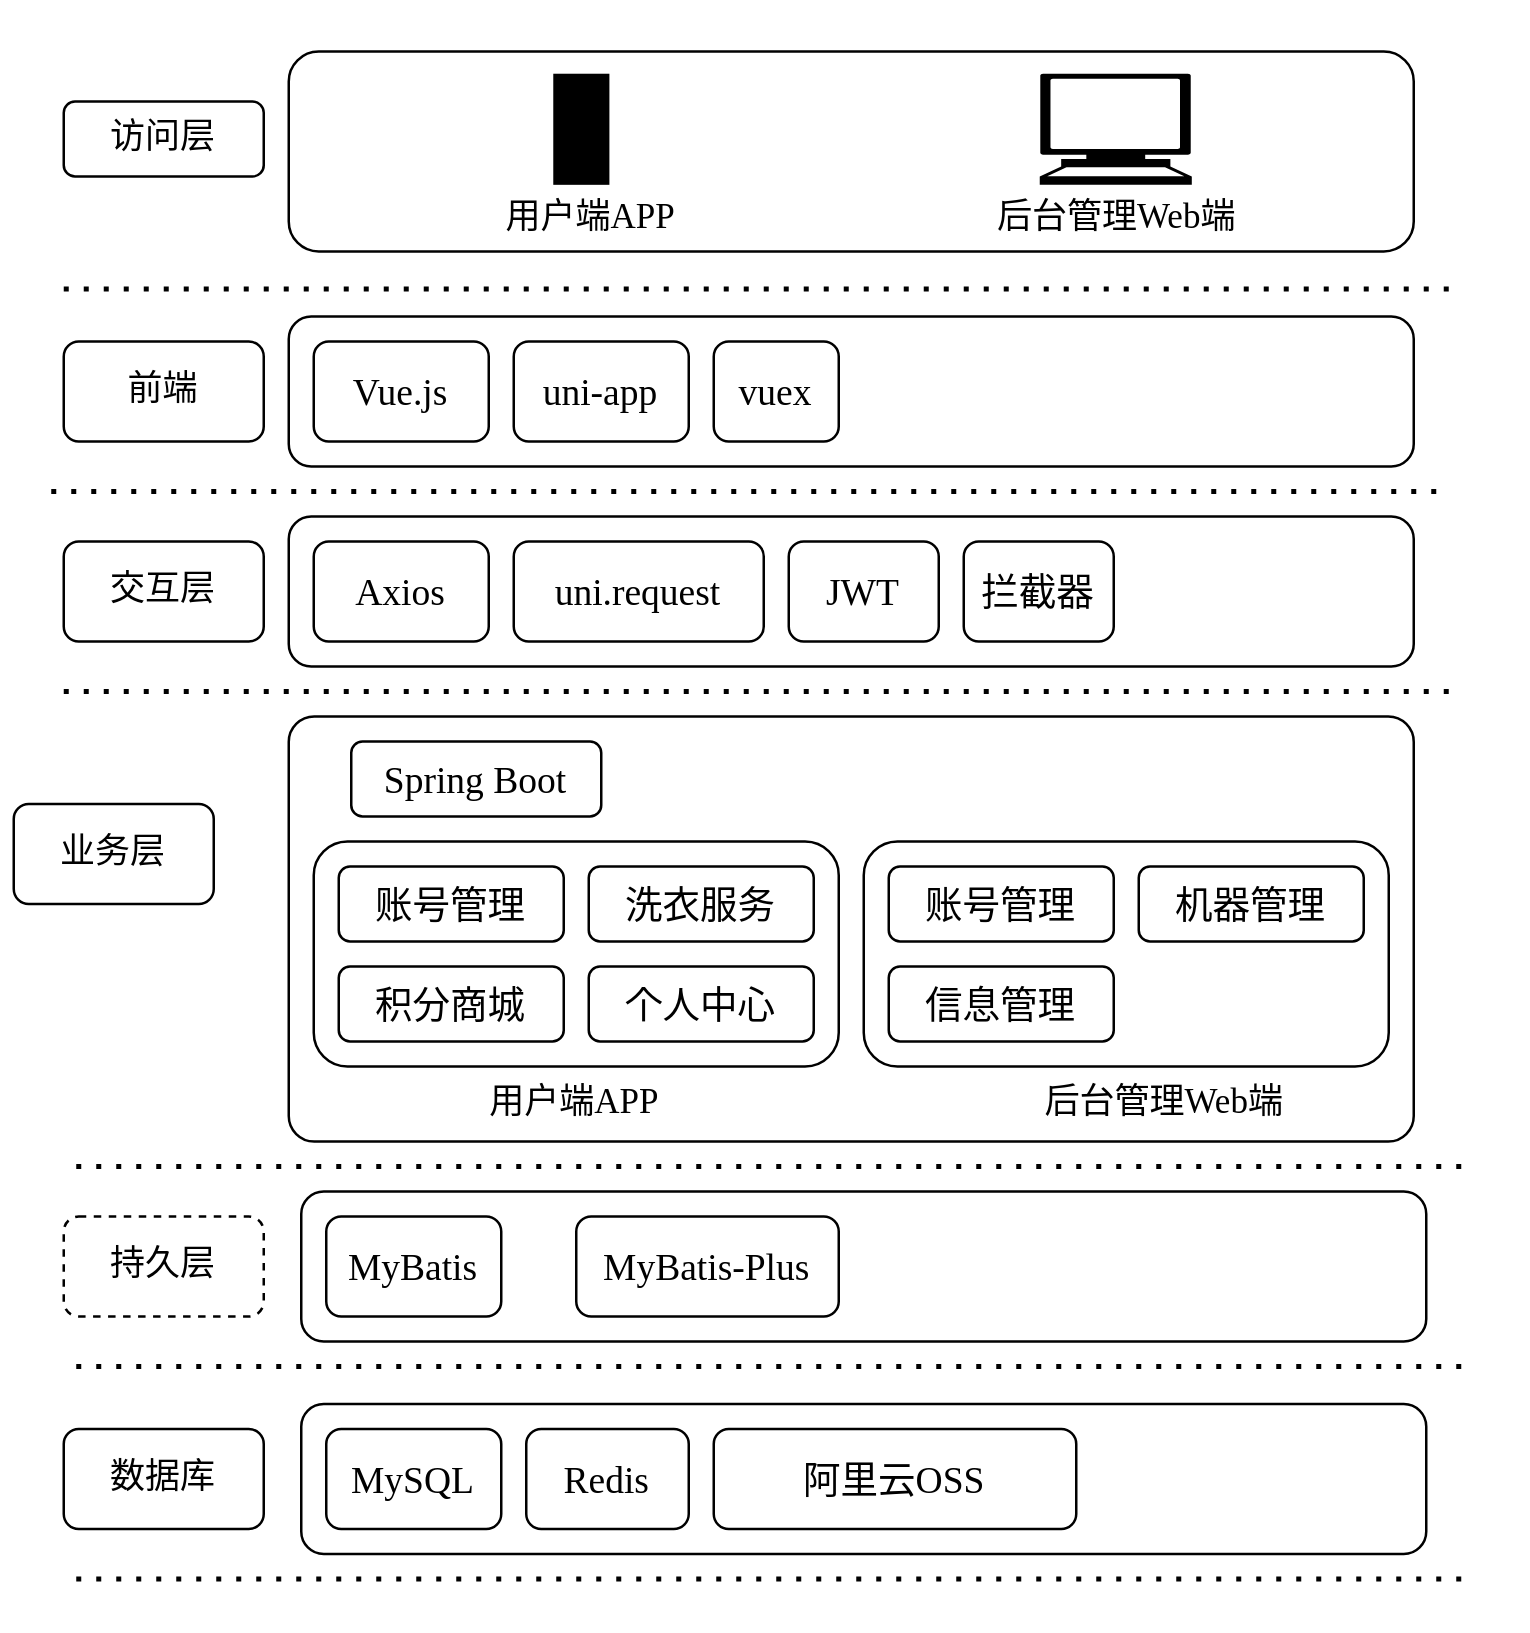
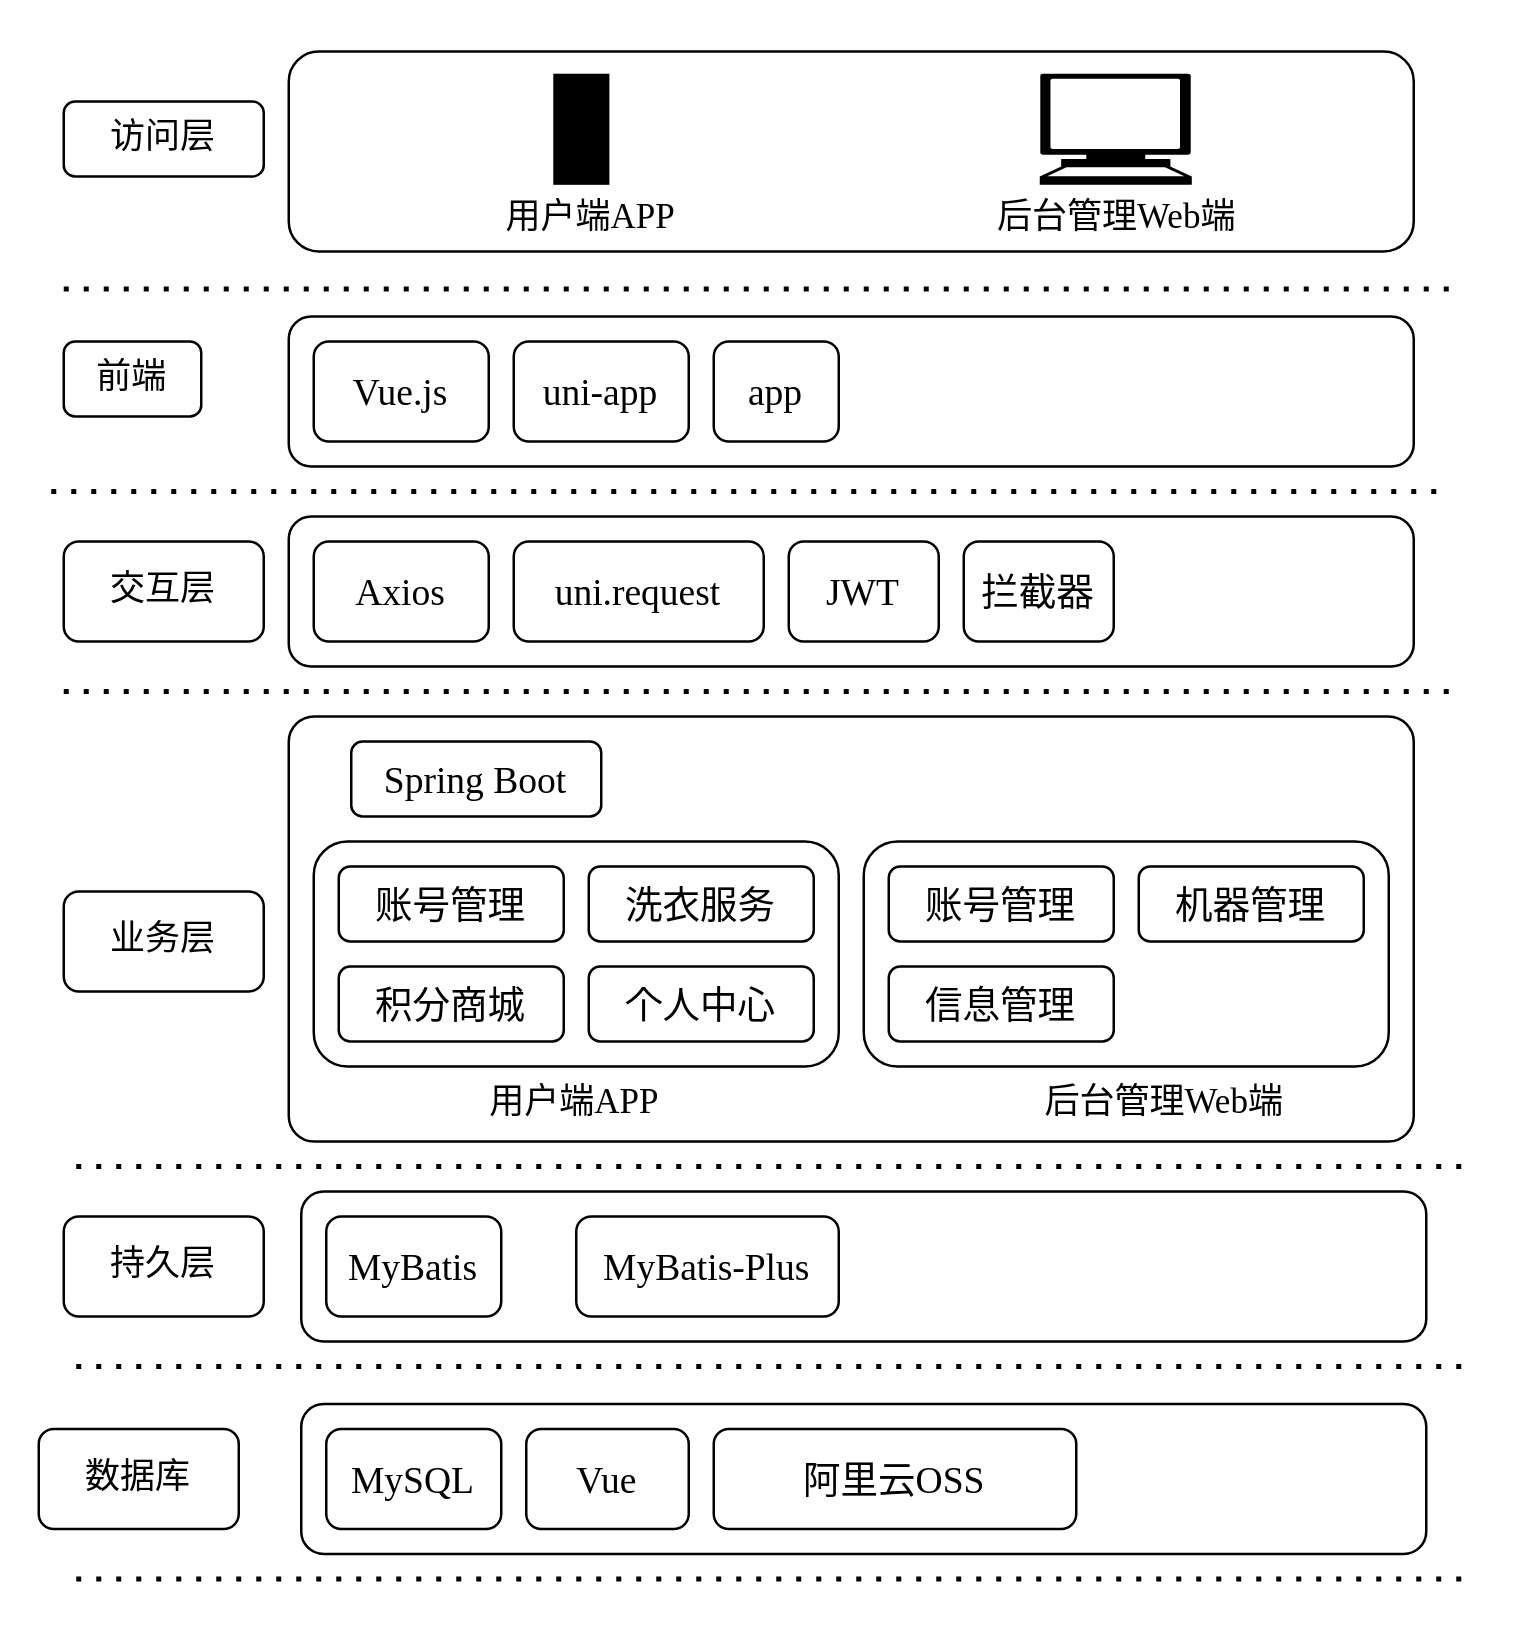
(164, 391) -> (133, 379)
(776, 391) -> (776, 391)
(114, 854) -> (164, 941)
(164, 1266) -> (164, 1266)
(164, 1479) -> (139, 1479)
(608, 1479) -> (608, 1479)
